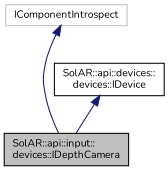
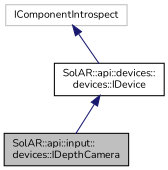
(44, 84) -> (89, 49)
